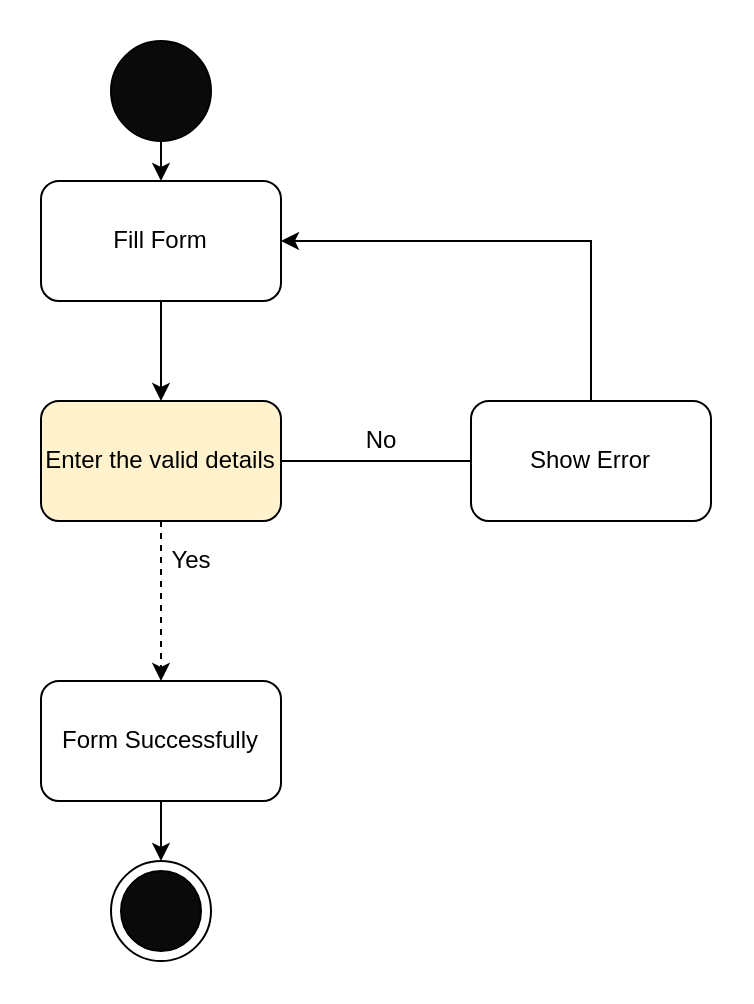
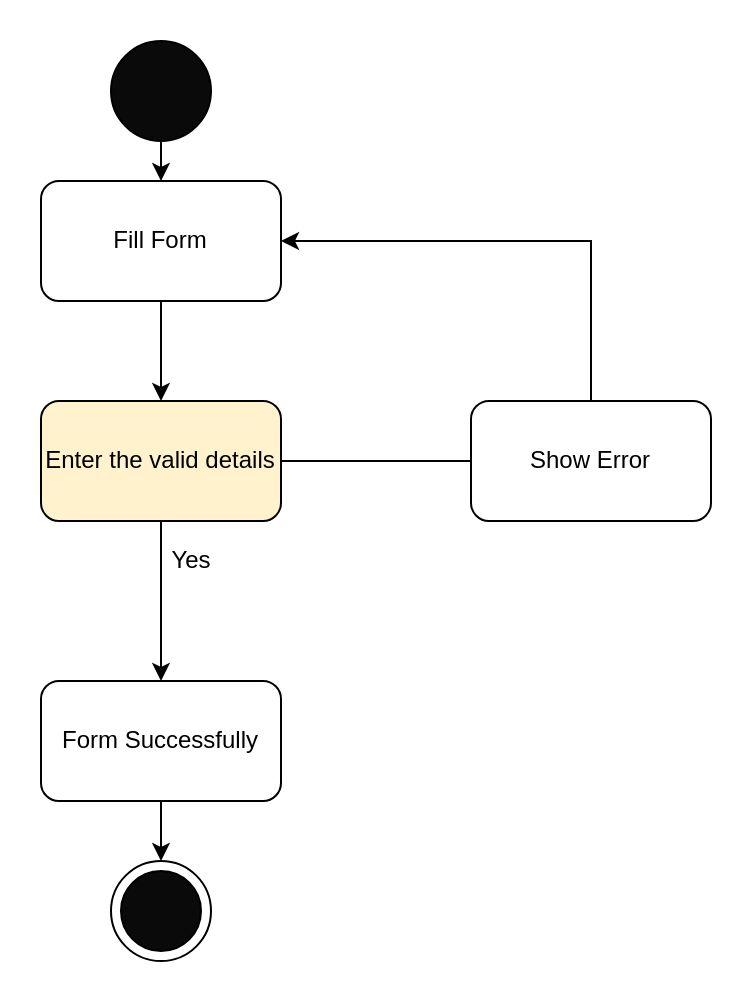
(381, 441) -> none
(161, 594) -> (161, 594)
